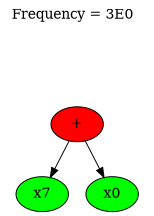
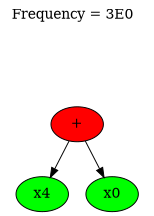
(42, 194) -> (42, 194)
